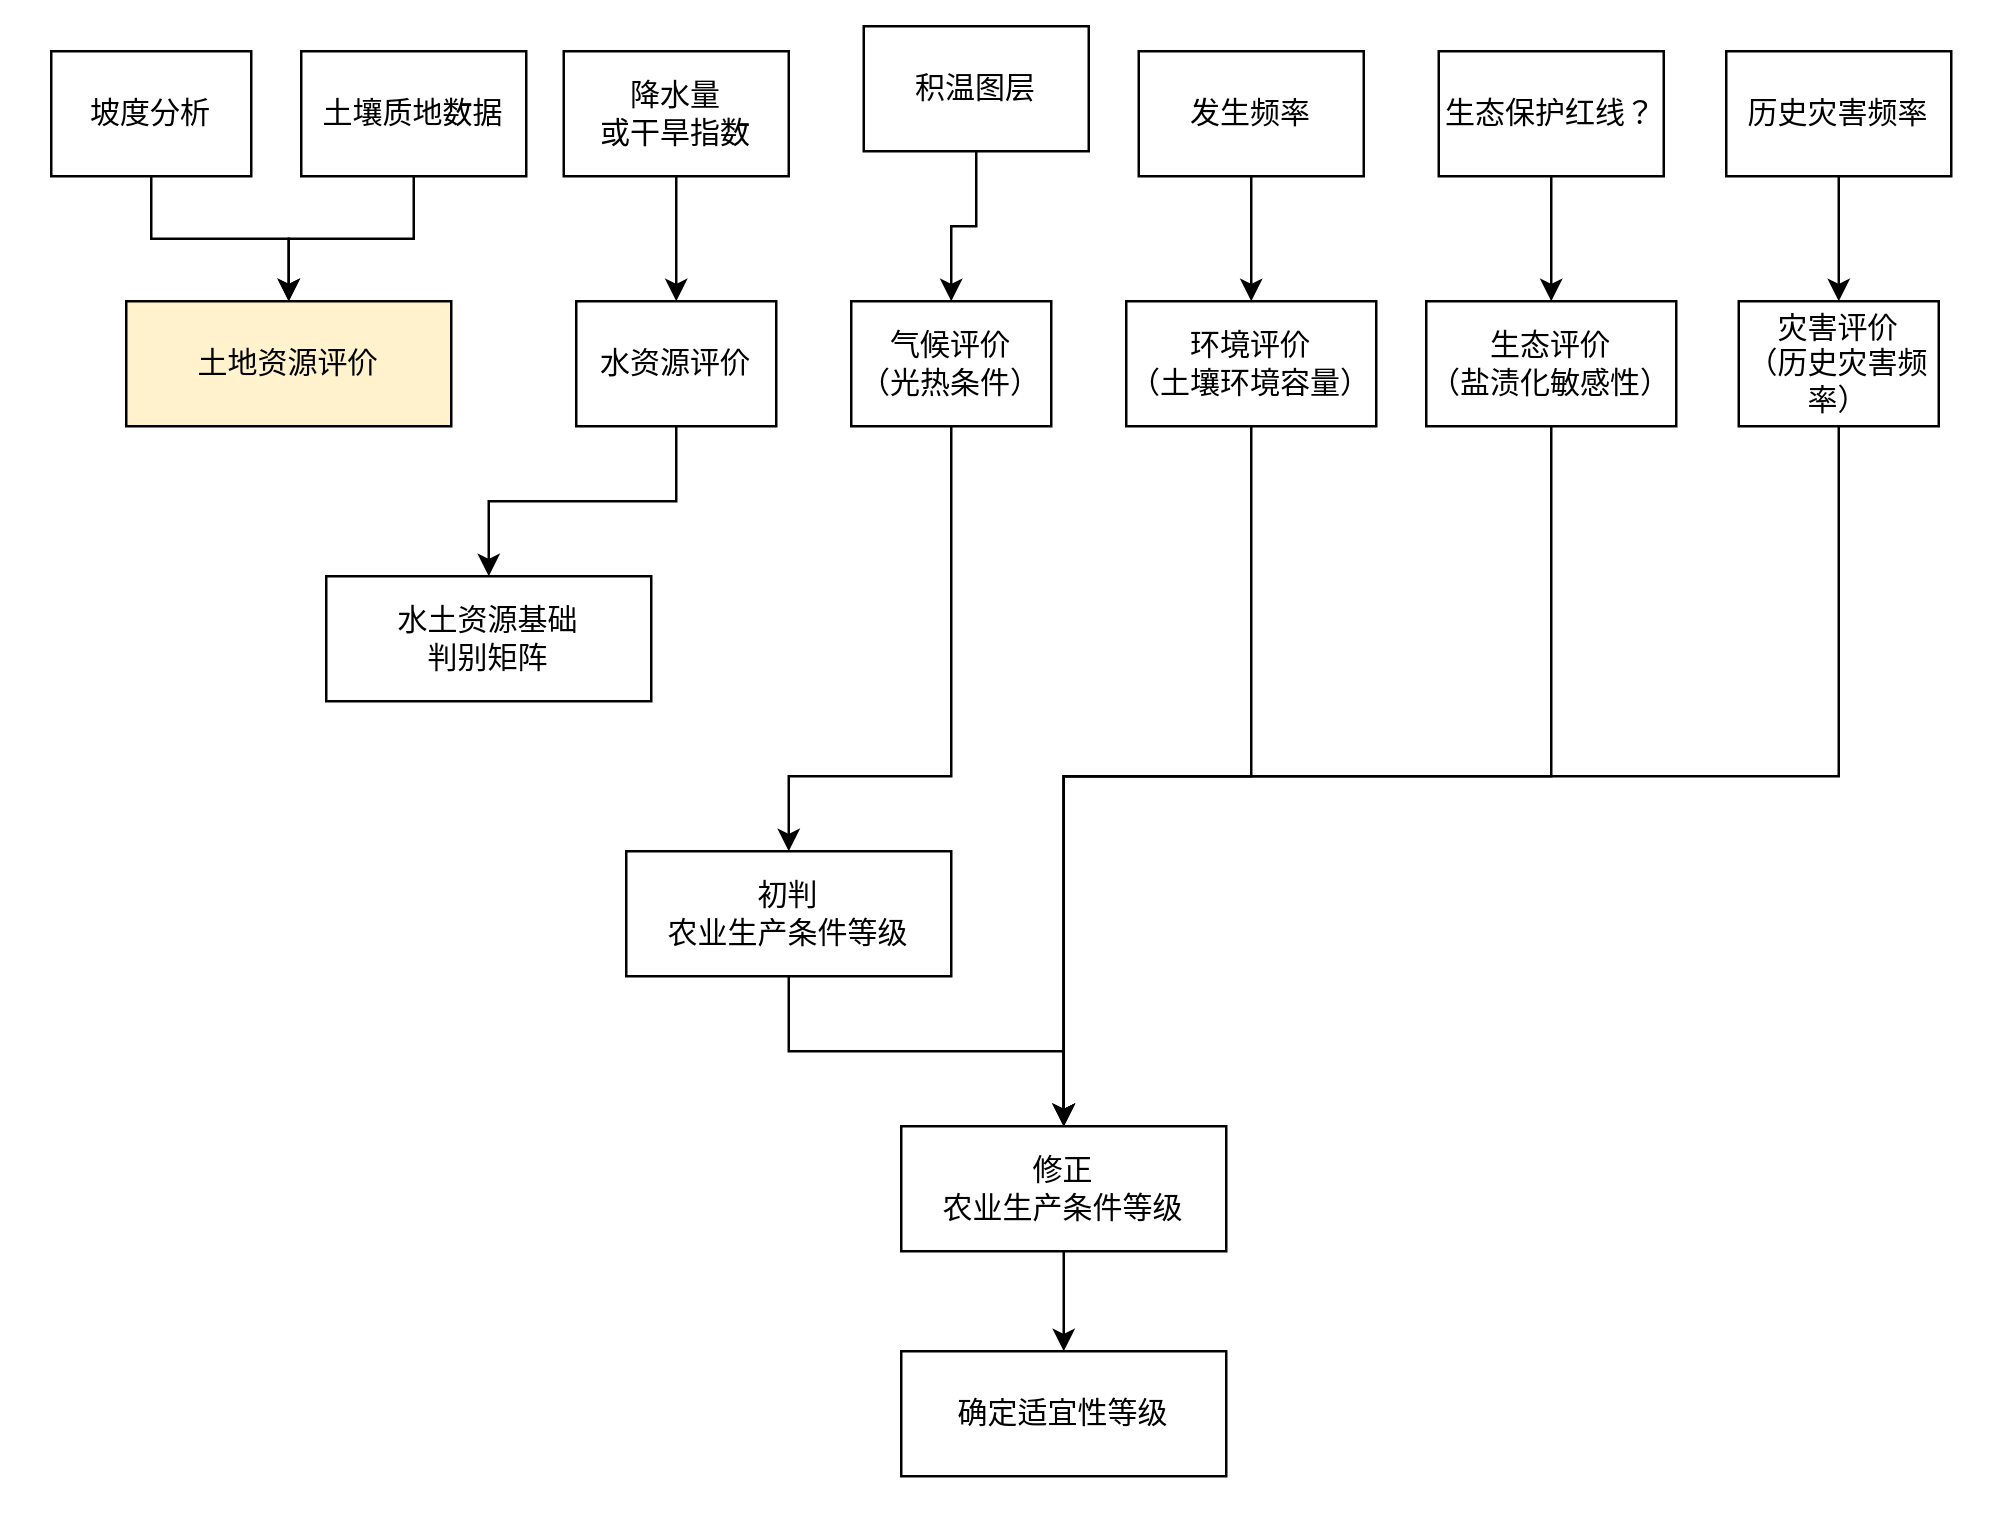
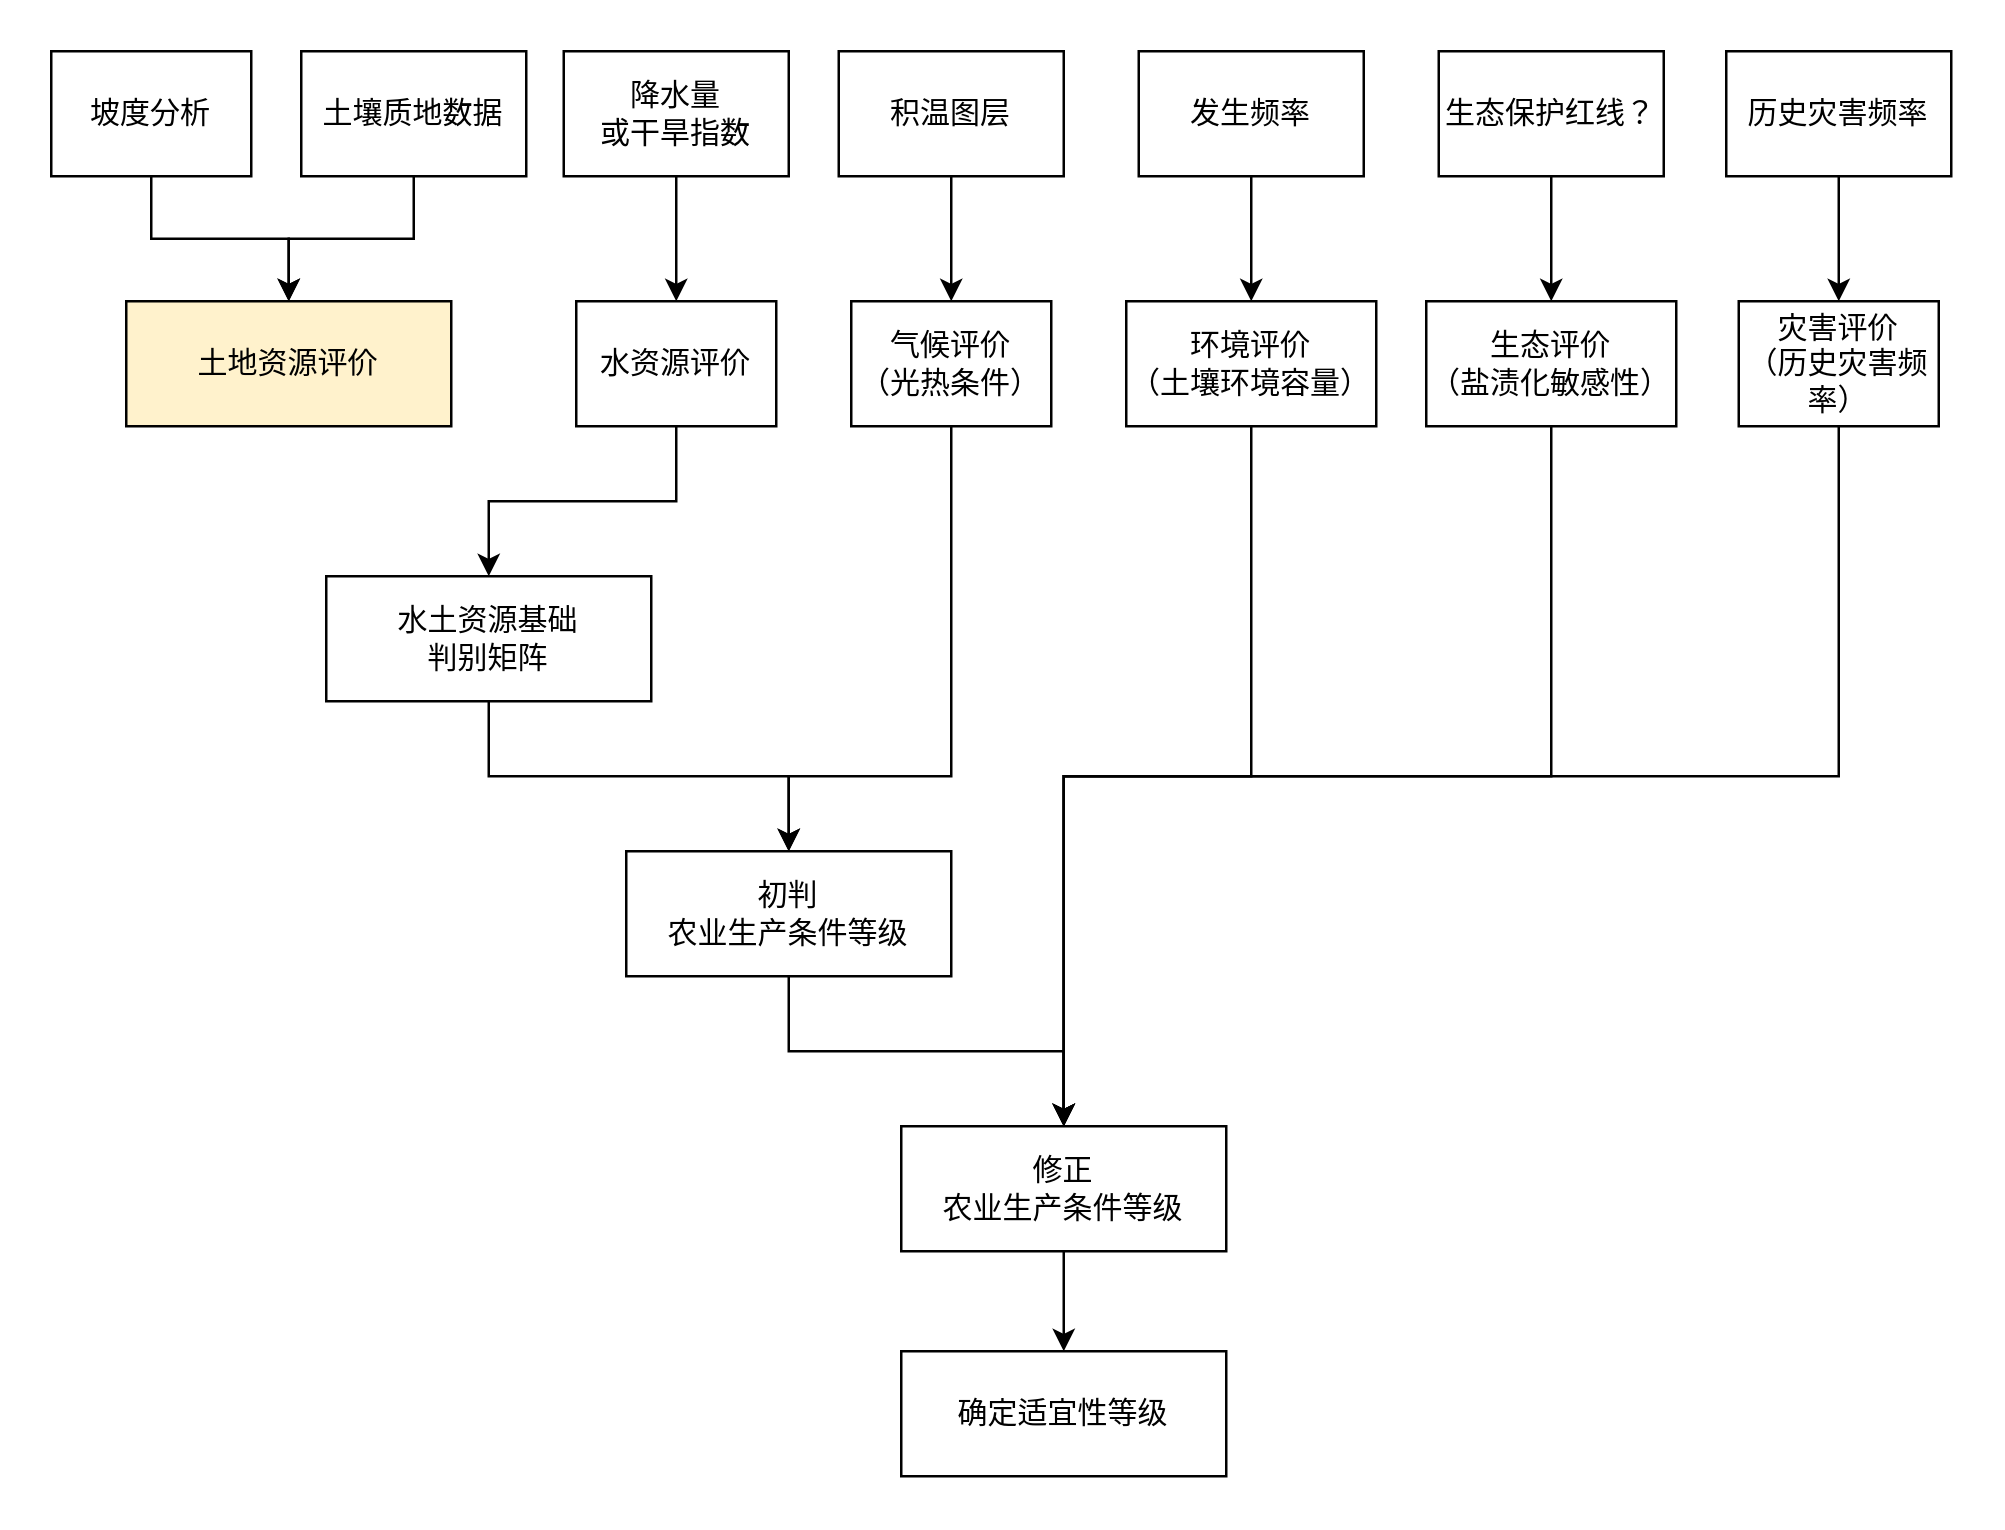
(976, 89) -> (951, 114)
none -> (599, 776)
